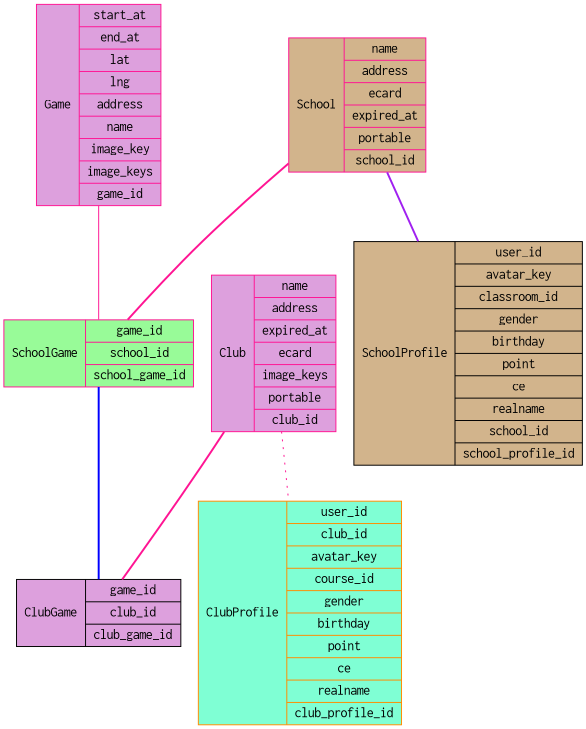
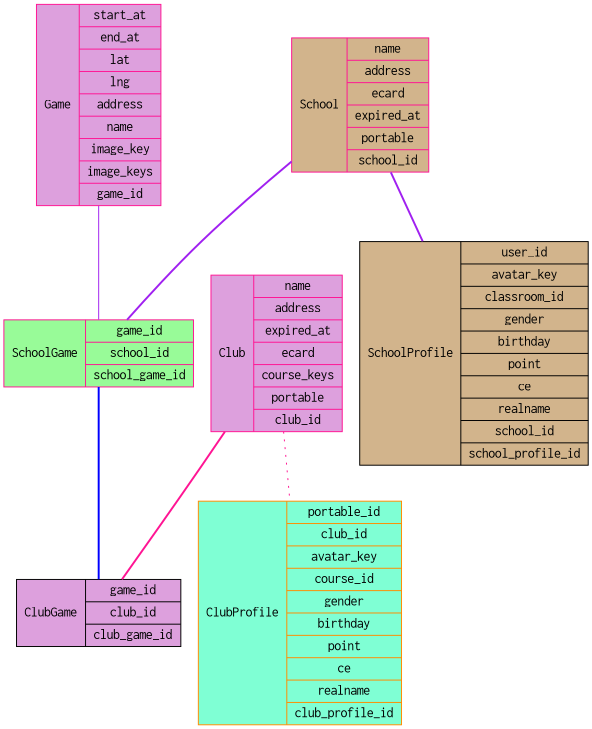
(205, 239) -> (206, 237)
(99, 263) -> (99, 263)
(295, 375) -> (298, 375)
(344, 512) -> (344, 512)
